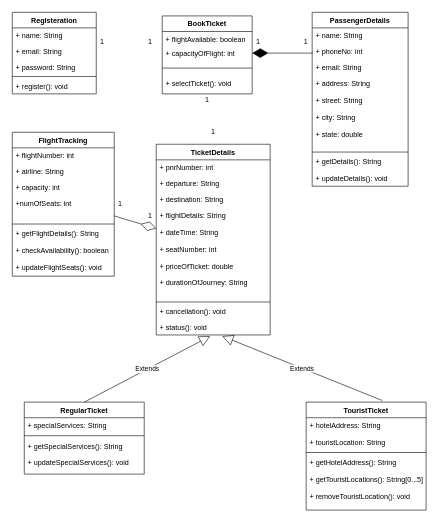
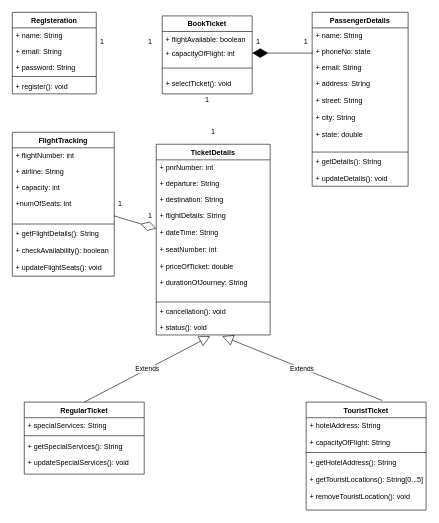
(340, 52) -> (345, 52)
(349, 426) -> (349, 426)
